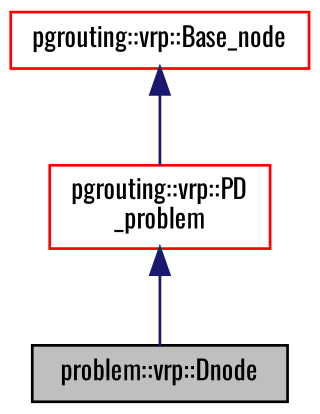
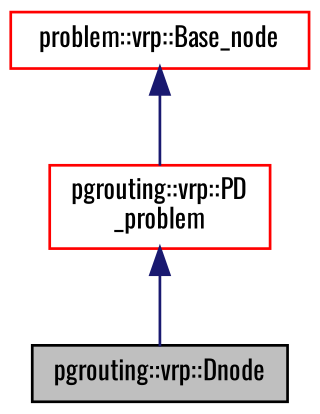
(160, 40) -> (160, 40)
(160, 374) -> (160, 374)
